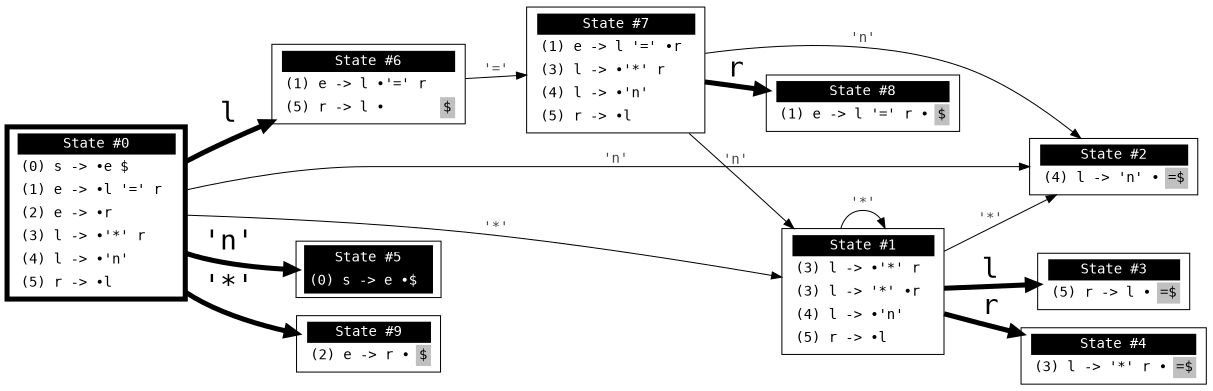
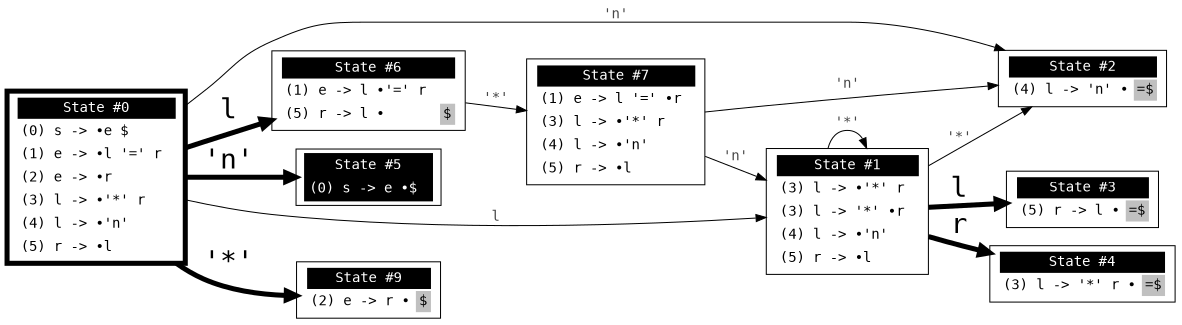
(496, 69) -> (496, 98)
(863, 103) -> none
(496, 228) -> (496, 217)
